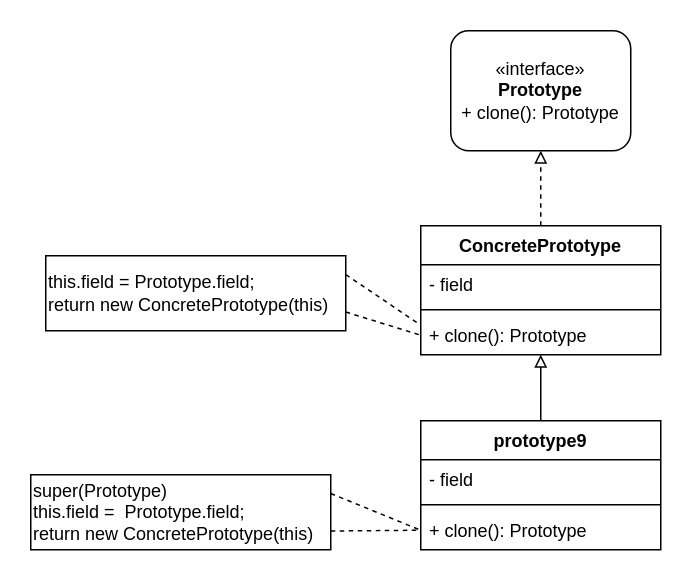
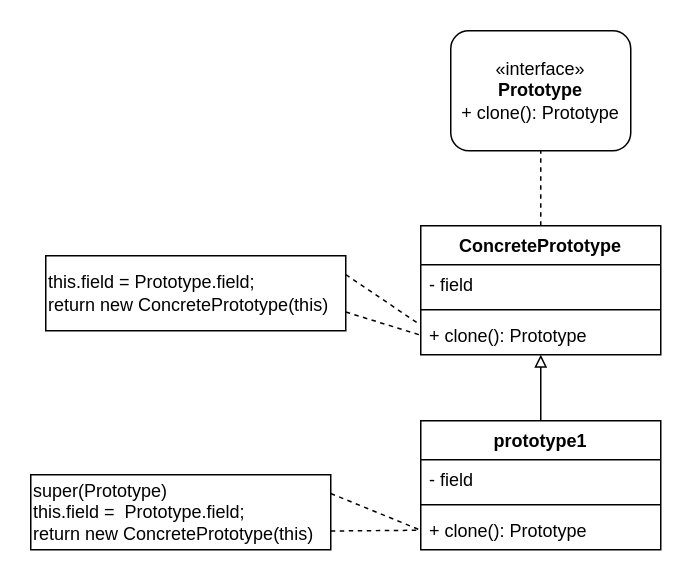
(541, 164) -> (541, 158)
(541, 442) -> (541, 442)
